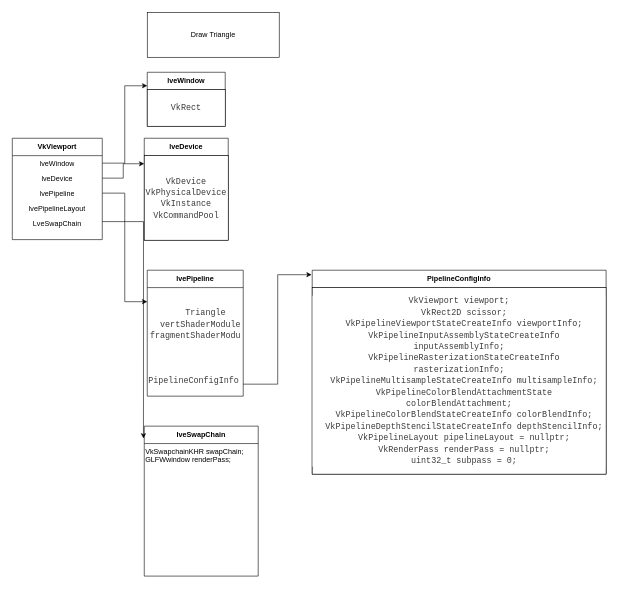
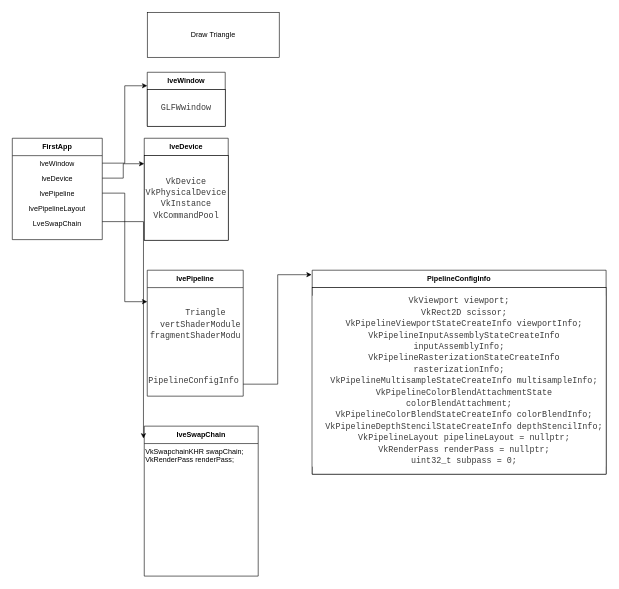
(186, 108) -> (186, 108)
(57, 147) -> (57, 147)
(193, 457) -> (193, 457)
